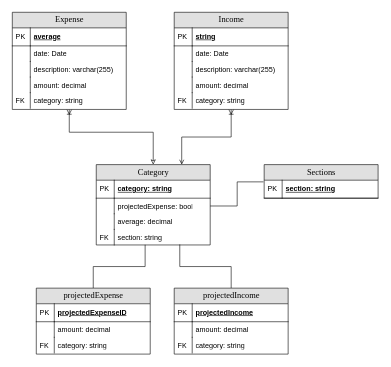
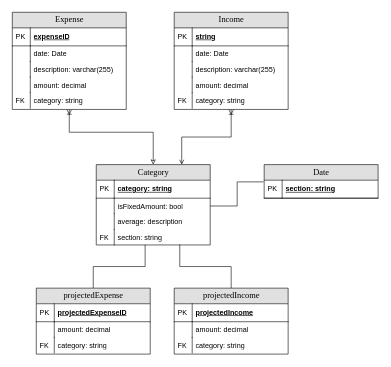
(48, 37) -> (52, 37)
(322, 173) -> (322, 173)
(159, 207) -> (152, 207)
(146, 222) -> (154, 222)
